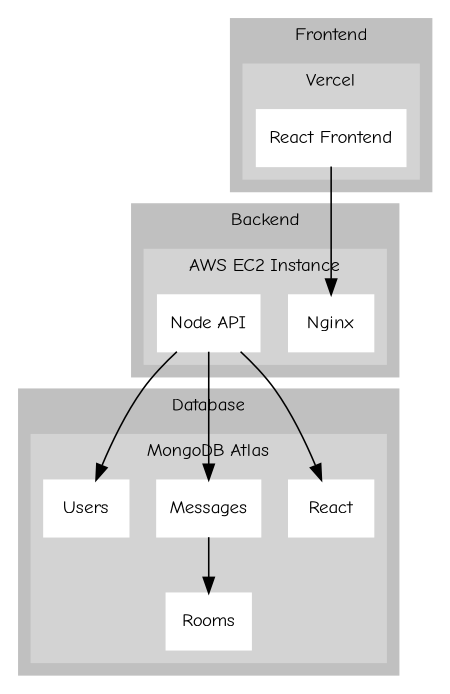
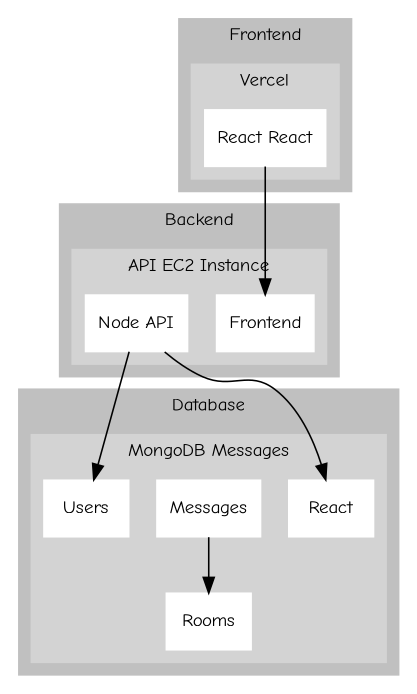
(331, 138) -> (265, 138)
(265, 266) -> (199, 266)
(331, 323) -> (265, 323)
(209, 408) -> none
(209, 451) -> (209, 451)
